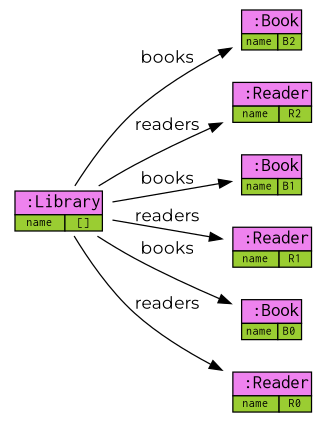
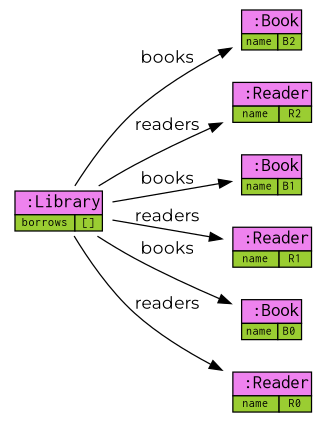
(40, 222) -> (45, 222)
